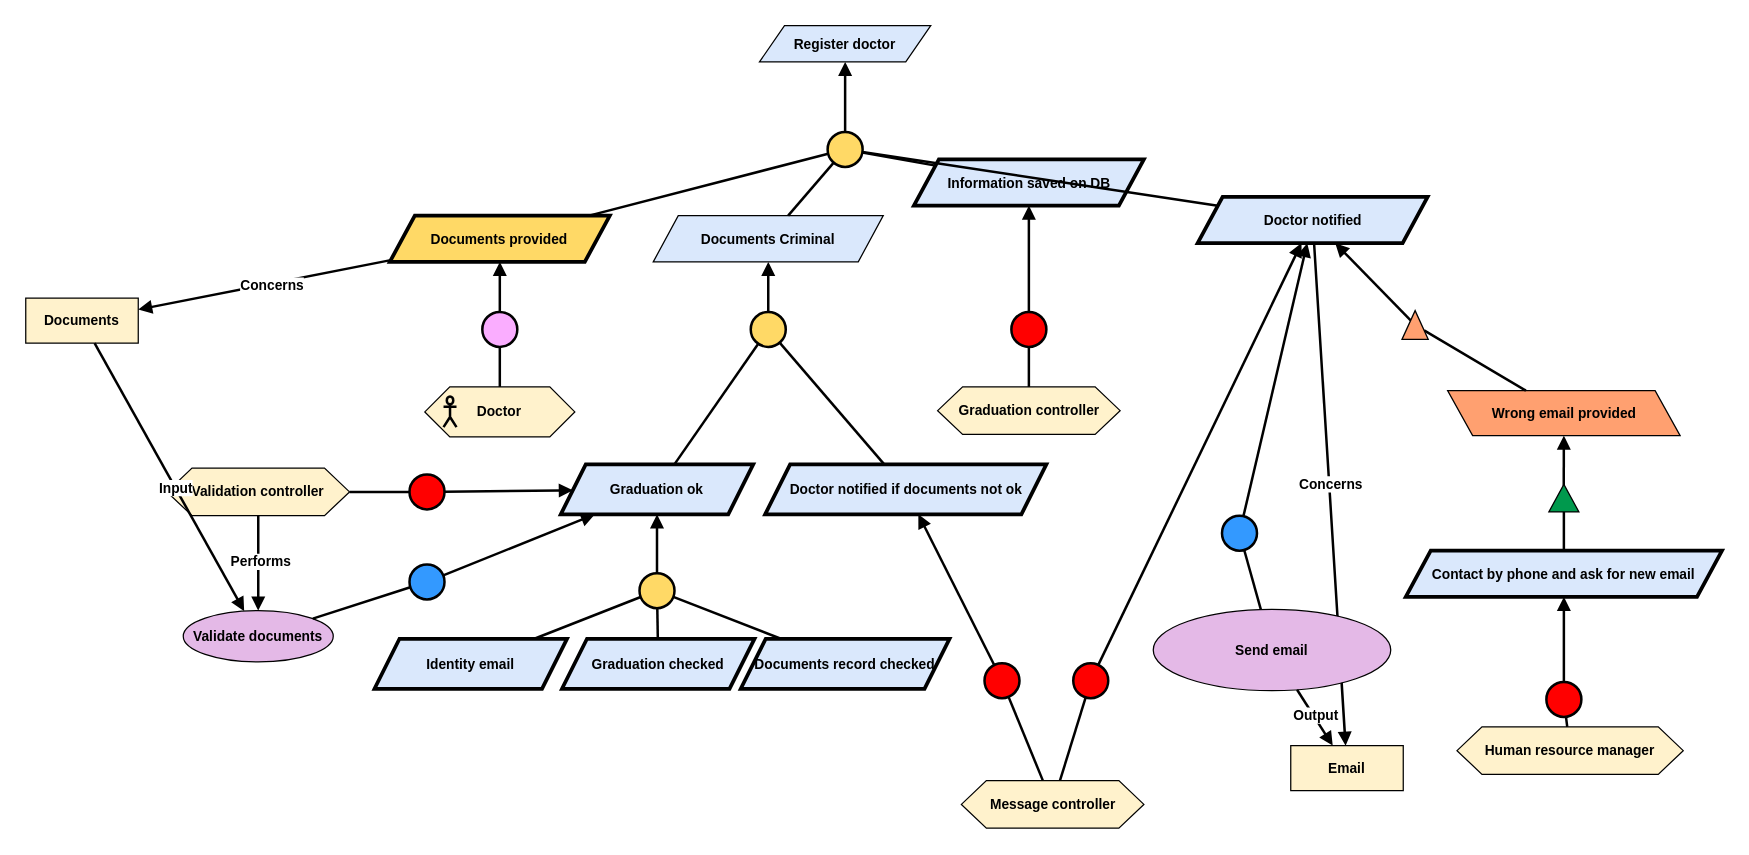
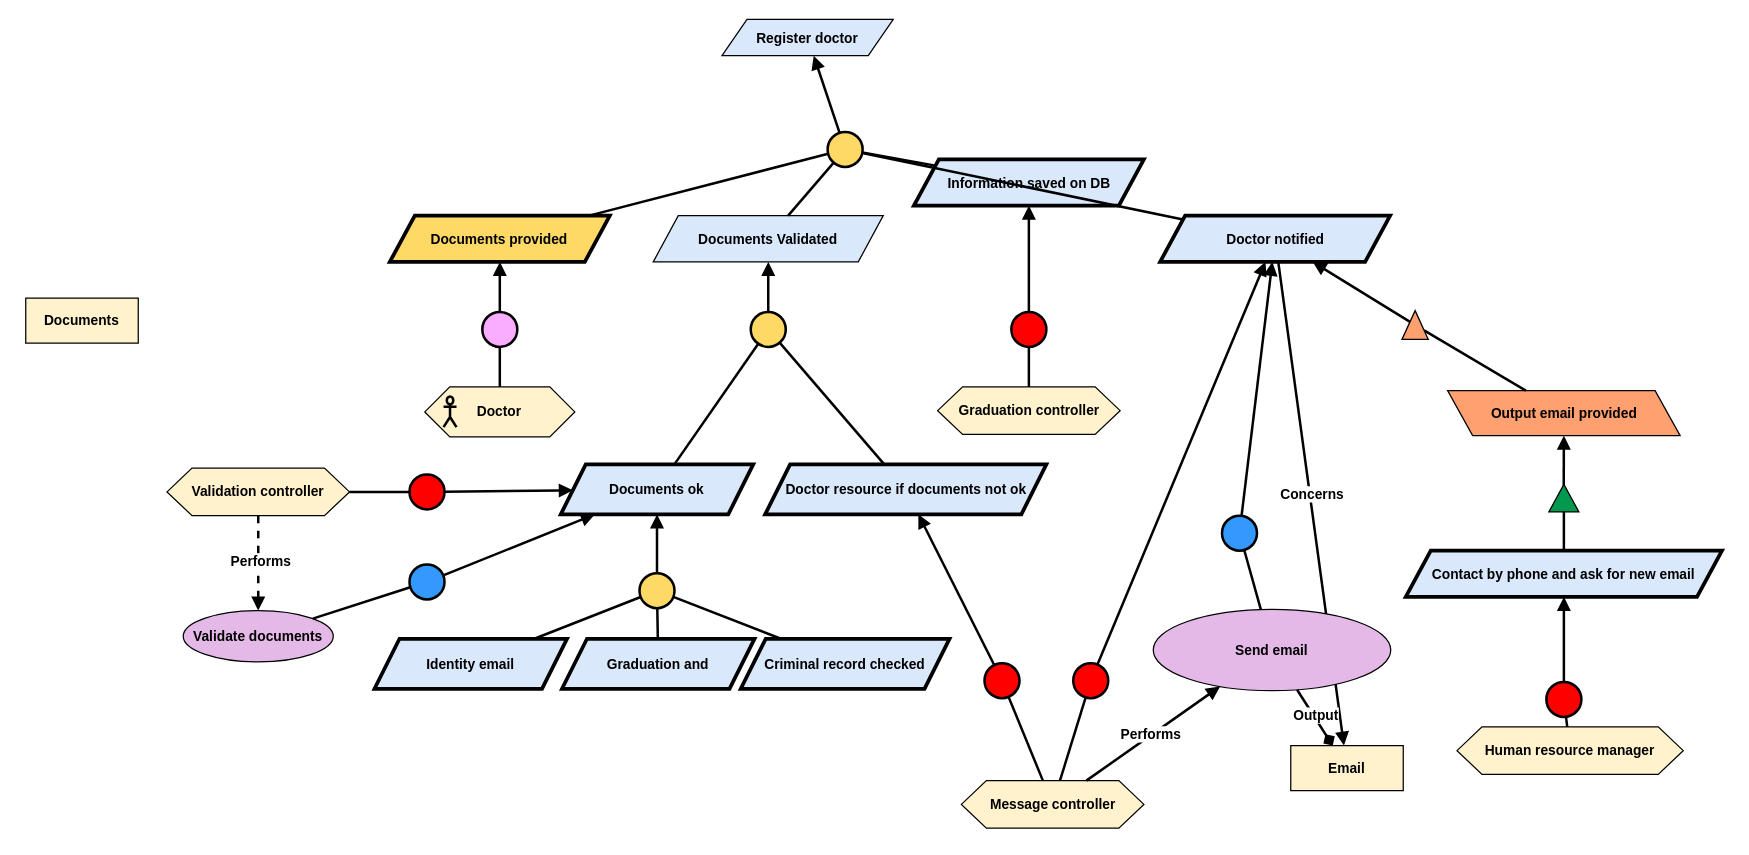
(845, 44) -> (808, 38)
(1313, 220) -> (1275, 239)
(768, 239) -> (768, 239)
(221, 293) -> none
(1564, 413) -> (1564, 413)
(166, 472) -> none
(657, 489) -> (657, 489)
(906, 489) -> (906, 489)
(258, 538) -> (258, 538)
(658, 664) -> (658, 664)
(845, 664) -> (845, 664)
(1325, 734) -> (1325, 734)
none -> (1148, 737)
